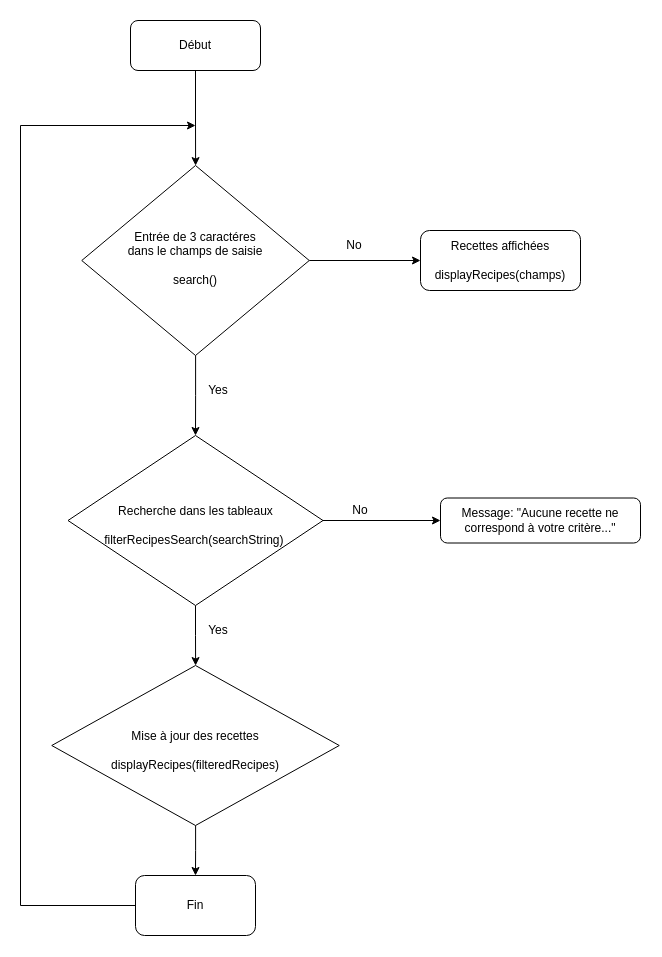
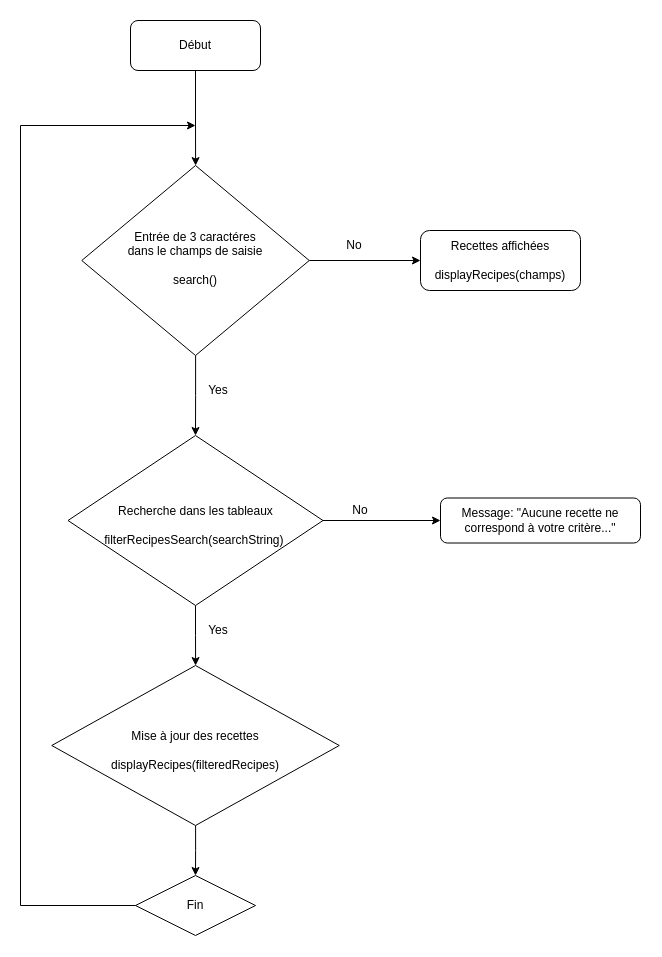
(196, 906) -> (196, 906)
